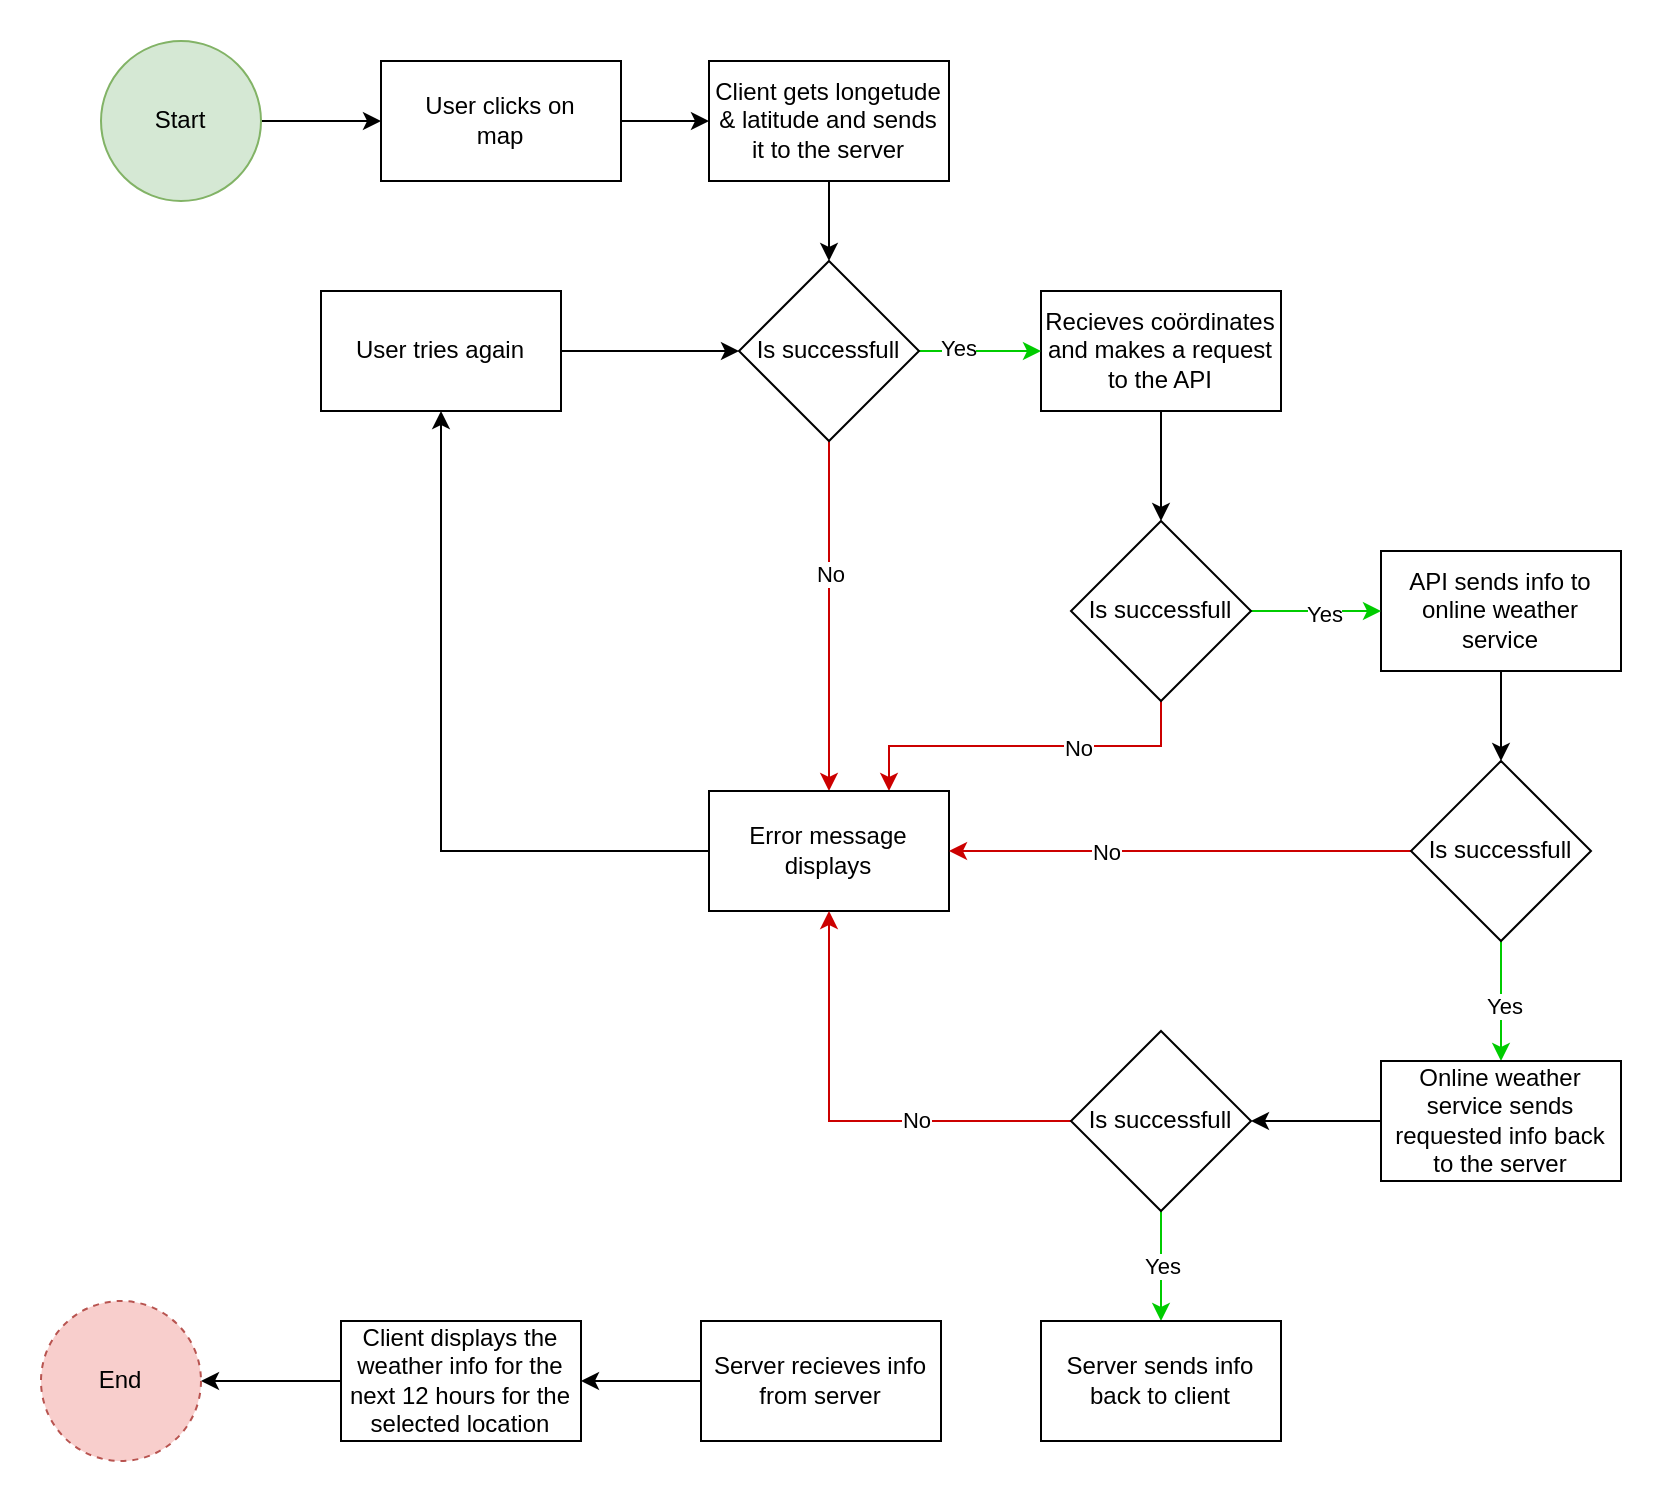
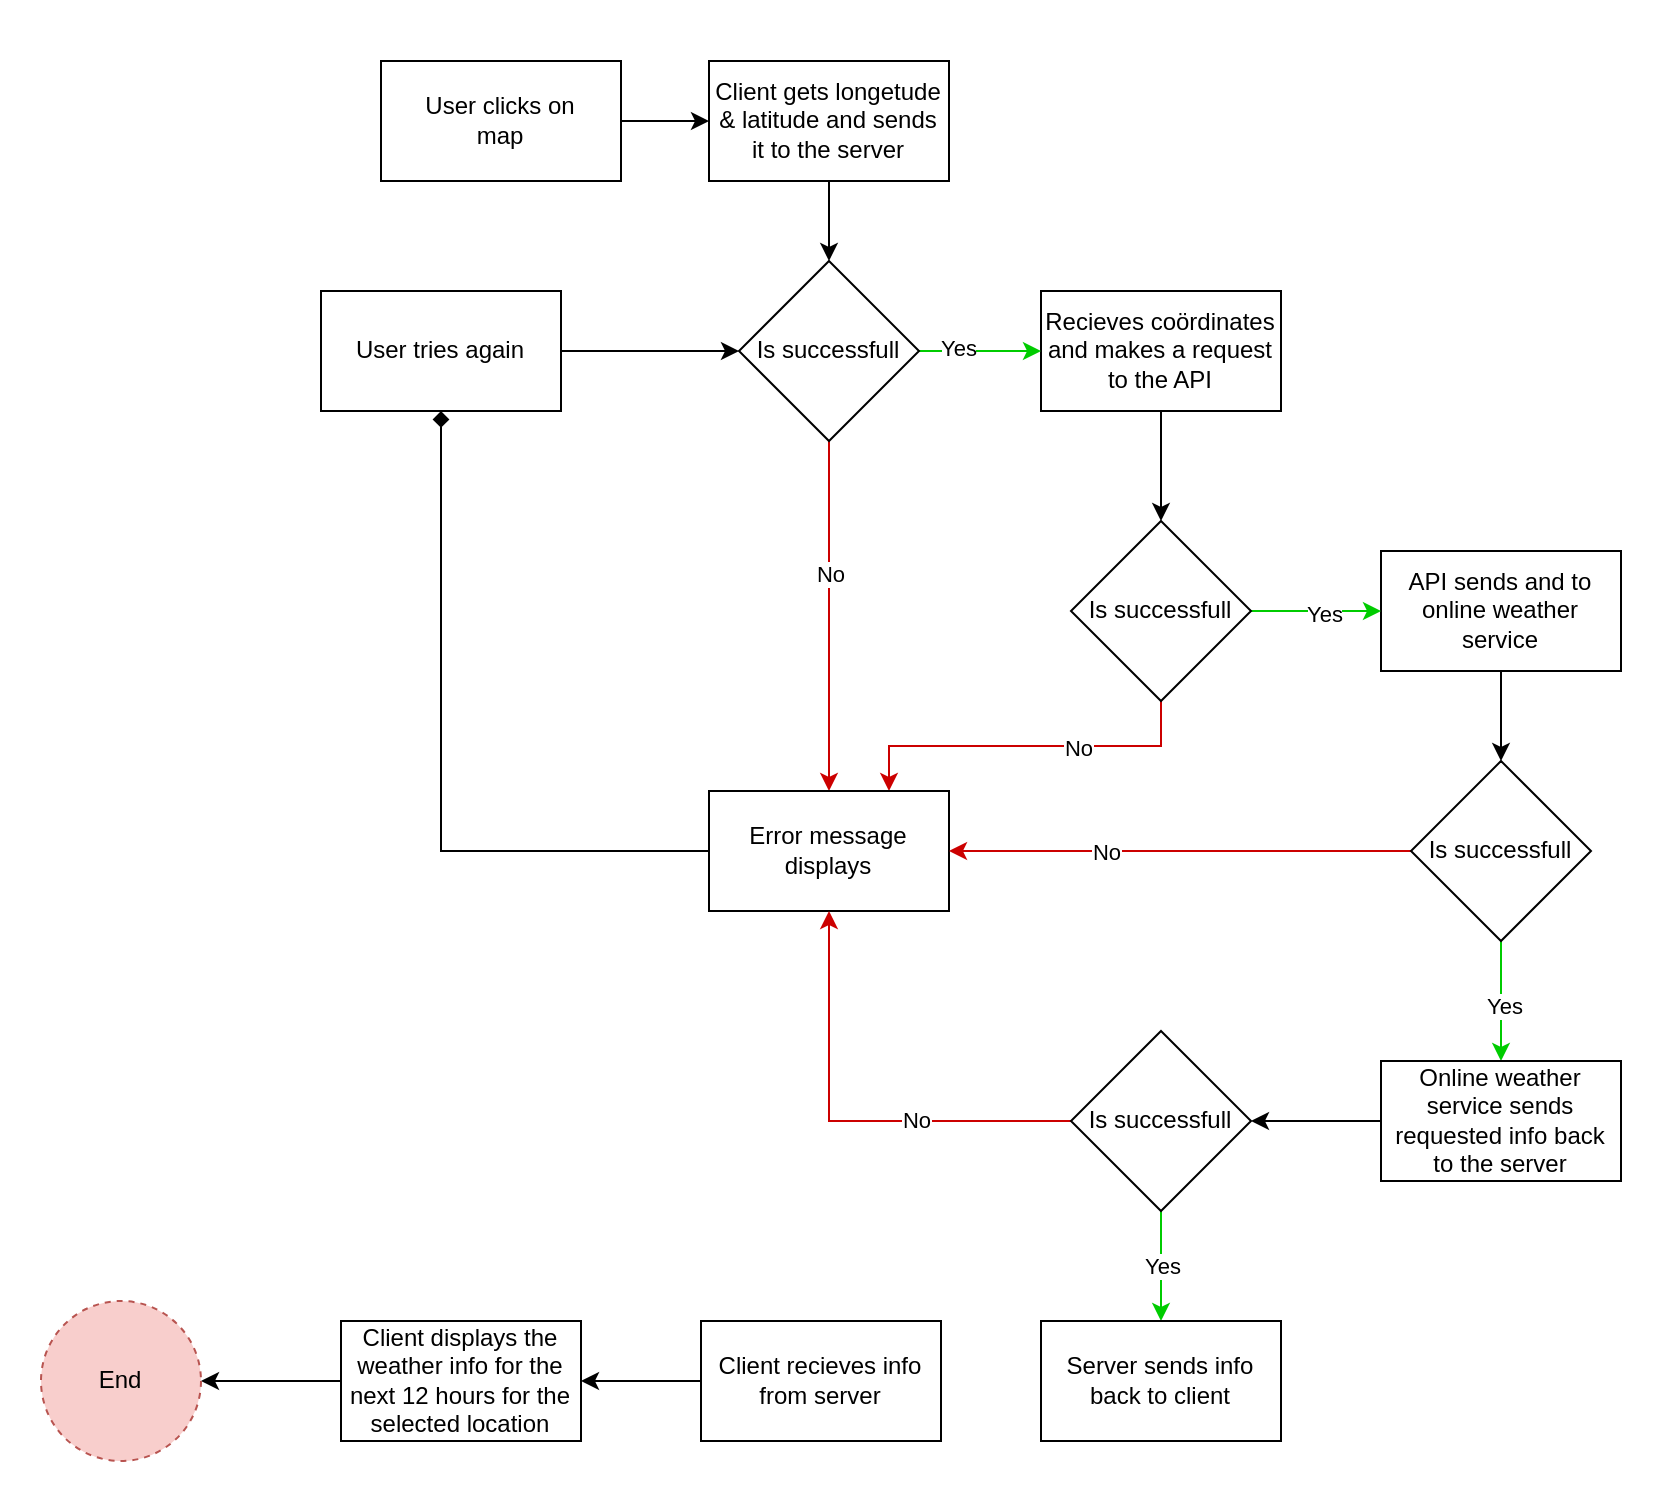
(181, 121) -> none
(314, 121) -> none
(441, 426) -> (441, 427)
(1501, 611) -> (1501, 611)
(821, 1381) -> (821, 1381)
